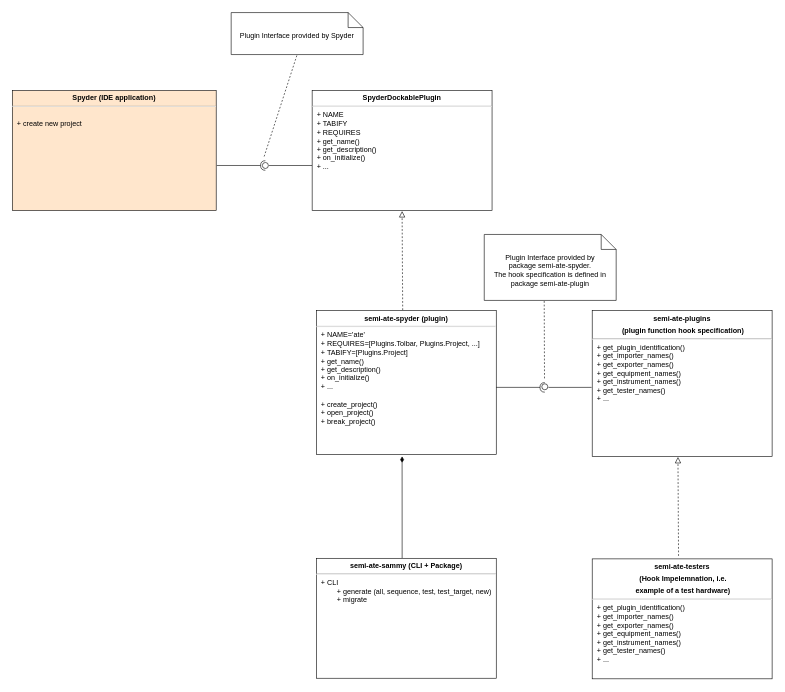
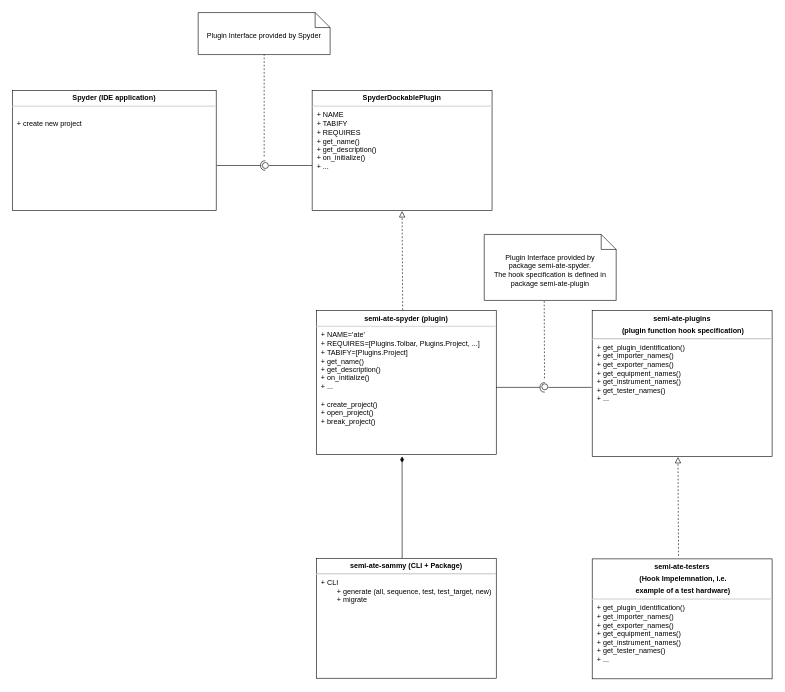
(297, 33) -> (264, 33)
(114, 150) -> (114, 150)
